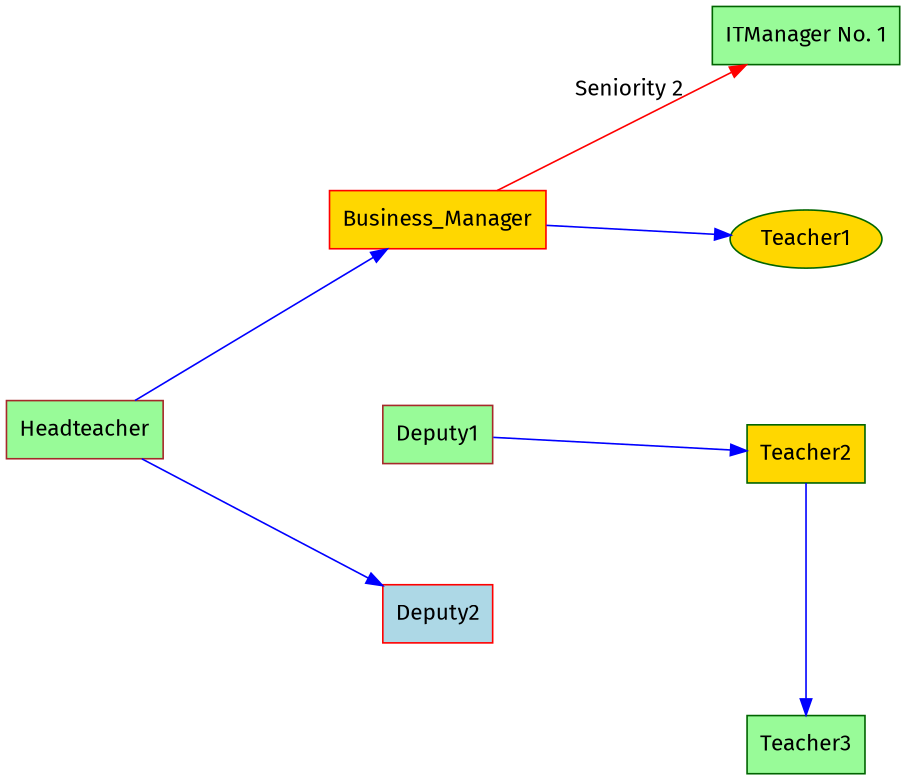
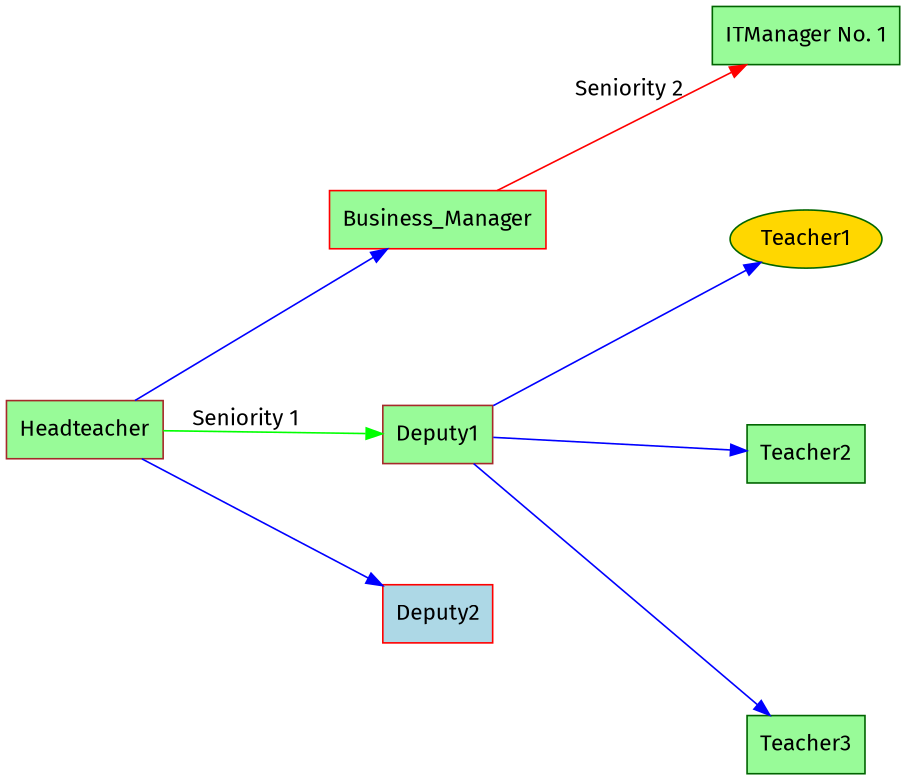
(438, 220) -> (438, 220)
(630, 230) -> (620, 338)
none -> (264, 432)
(806, 454) -> (806, 454)
(806, 591) -> (615, 584)
